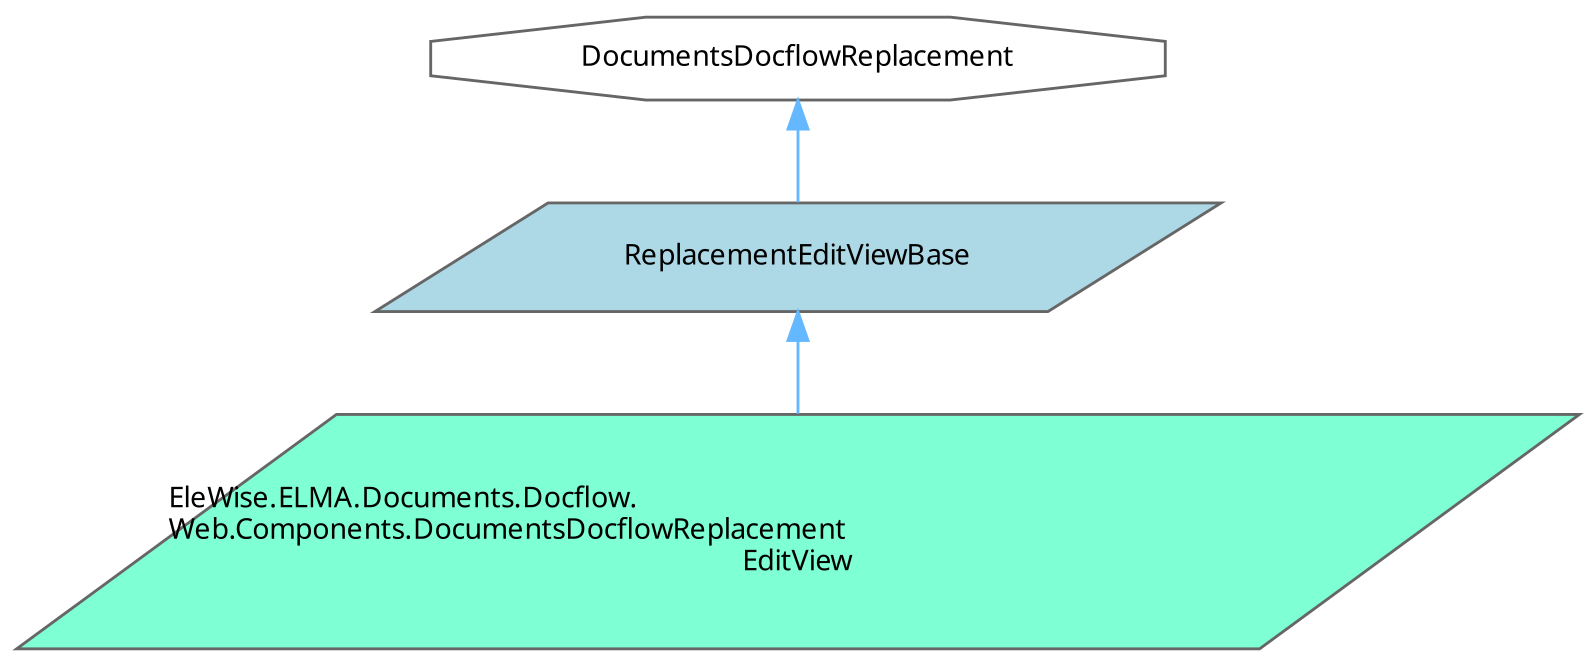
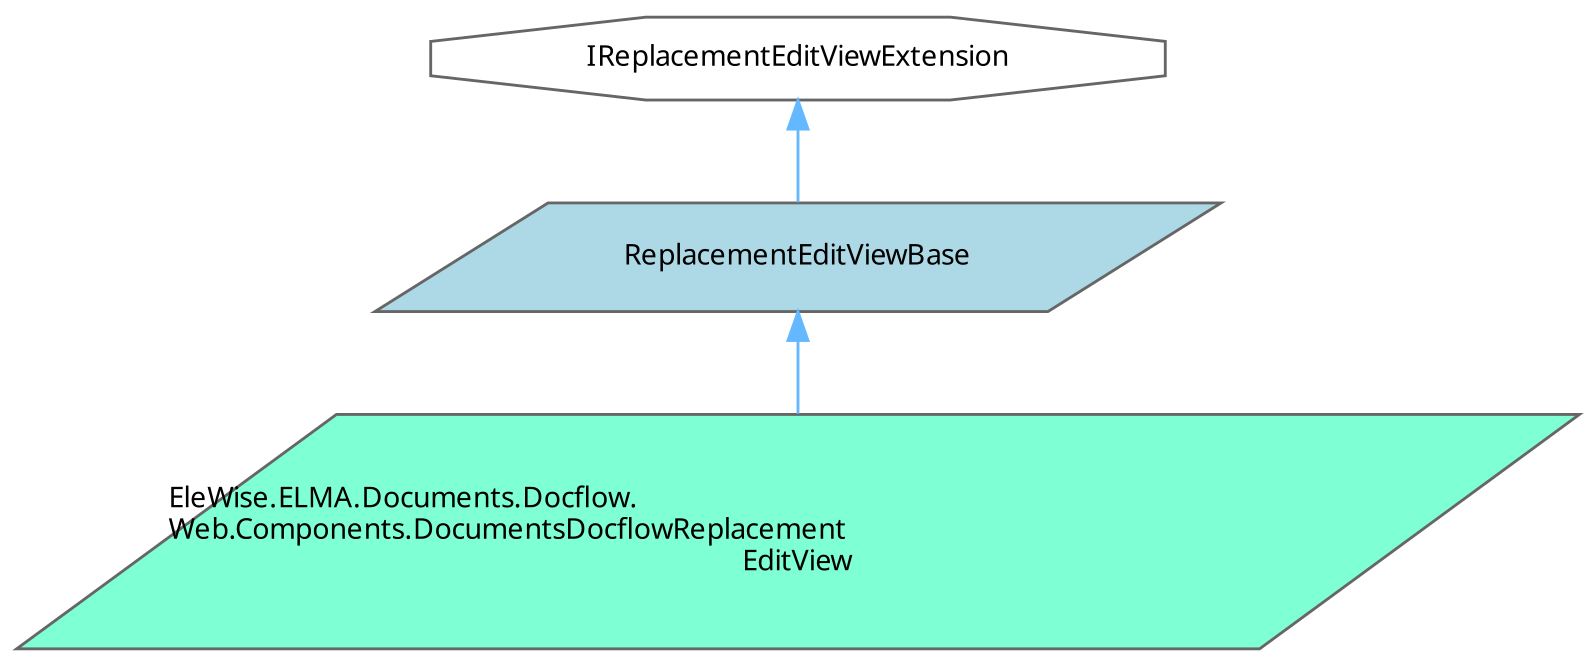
(798, 59) -> (798, 59)
